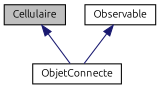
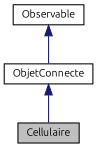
(59, 49) -> (49, 109)
